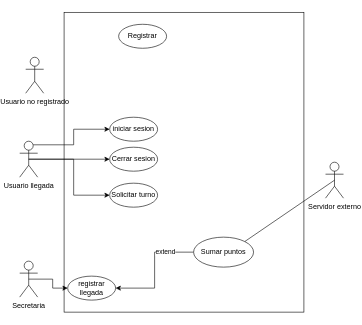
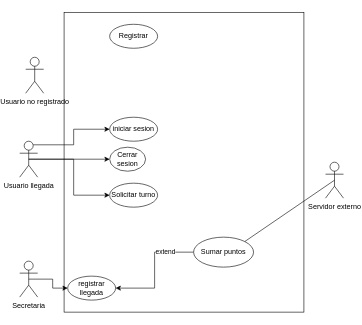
(143, 36) -> (134, 36)
(134, 159) -> (128, 159)
